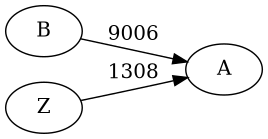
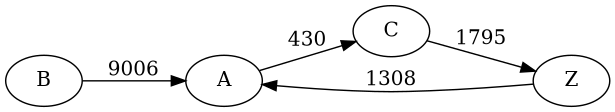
none -> (391, 31)
